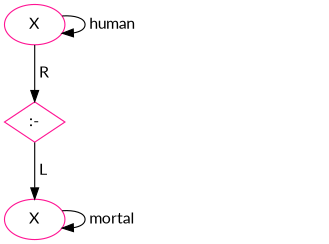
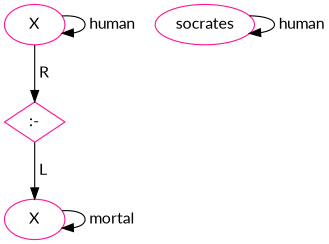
none -> (205, 25)
